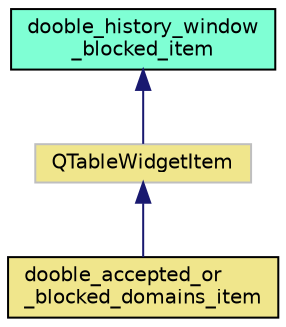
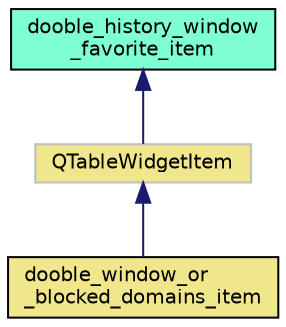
(143, 39) -> (143, 39)
(143, 287) -> (143, 287)
